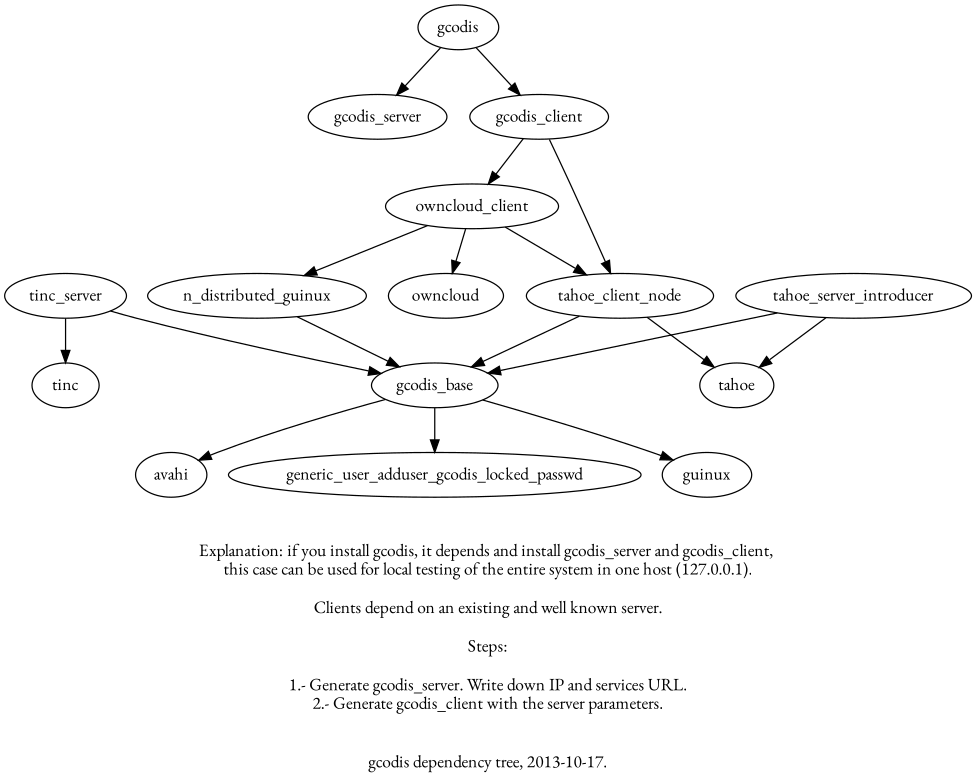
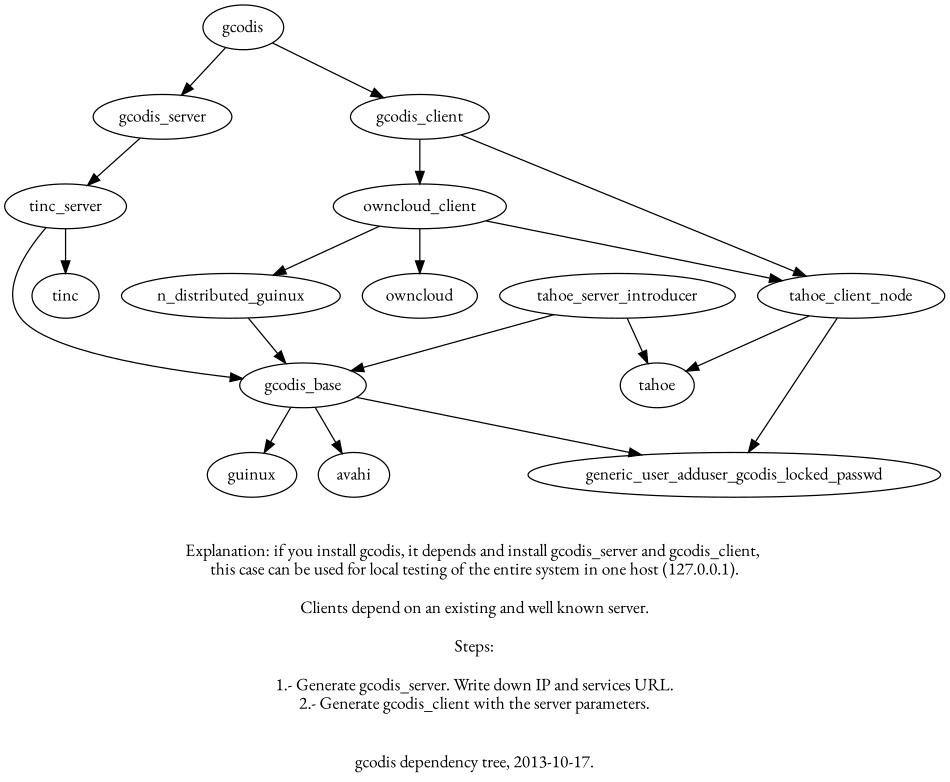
none -> (118, 158)
(531, 339) -> (796, 380)
